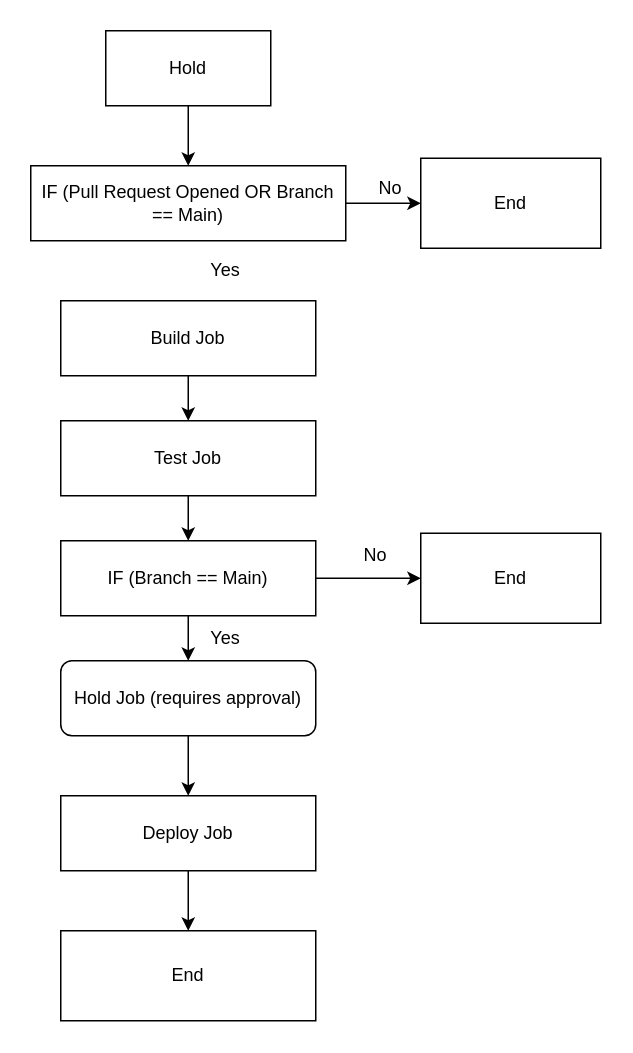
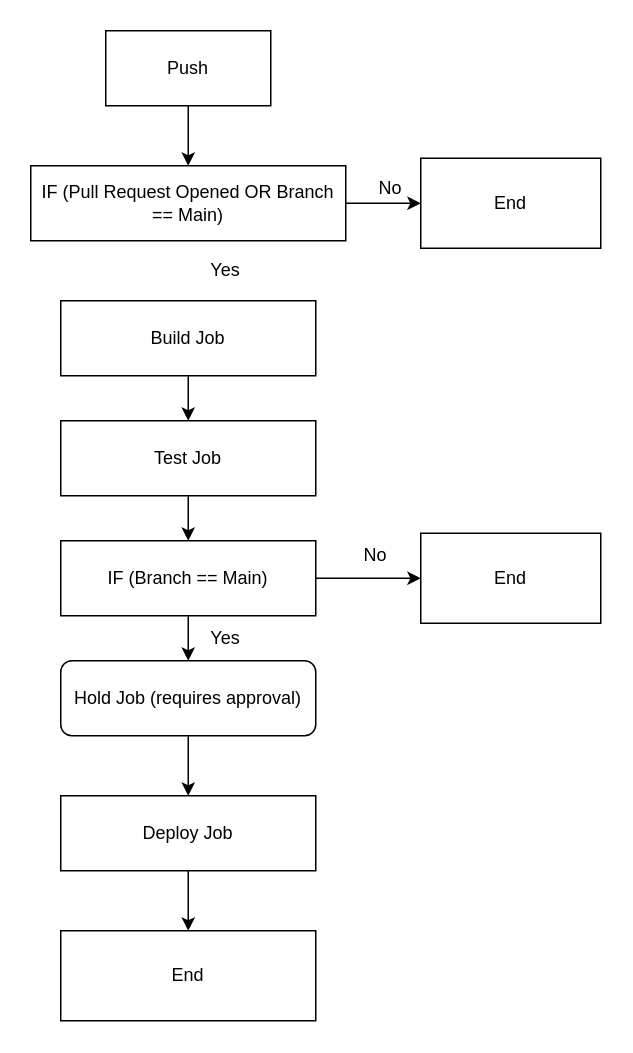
(188, 68) -> (188, 68)
